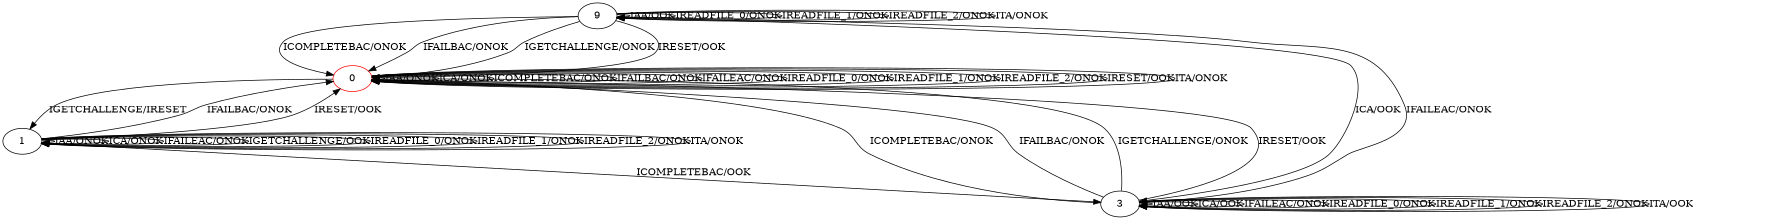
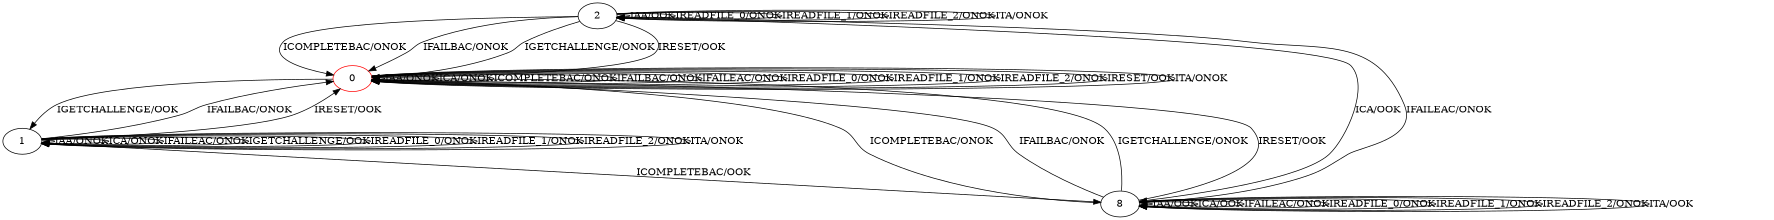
(598, 16) -> (598, 16)
(118, 110) -> (118, 110)
(1120, 204) -> (1120, 204)
